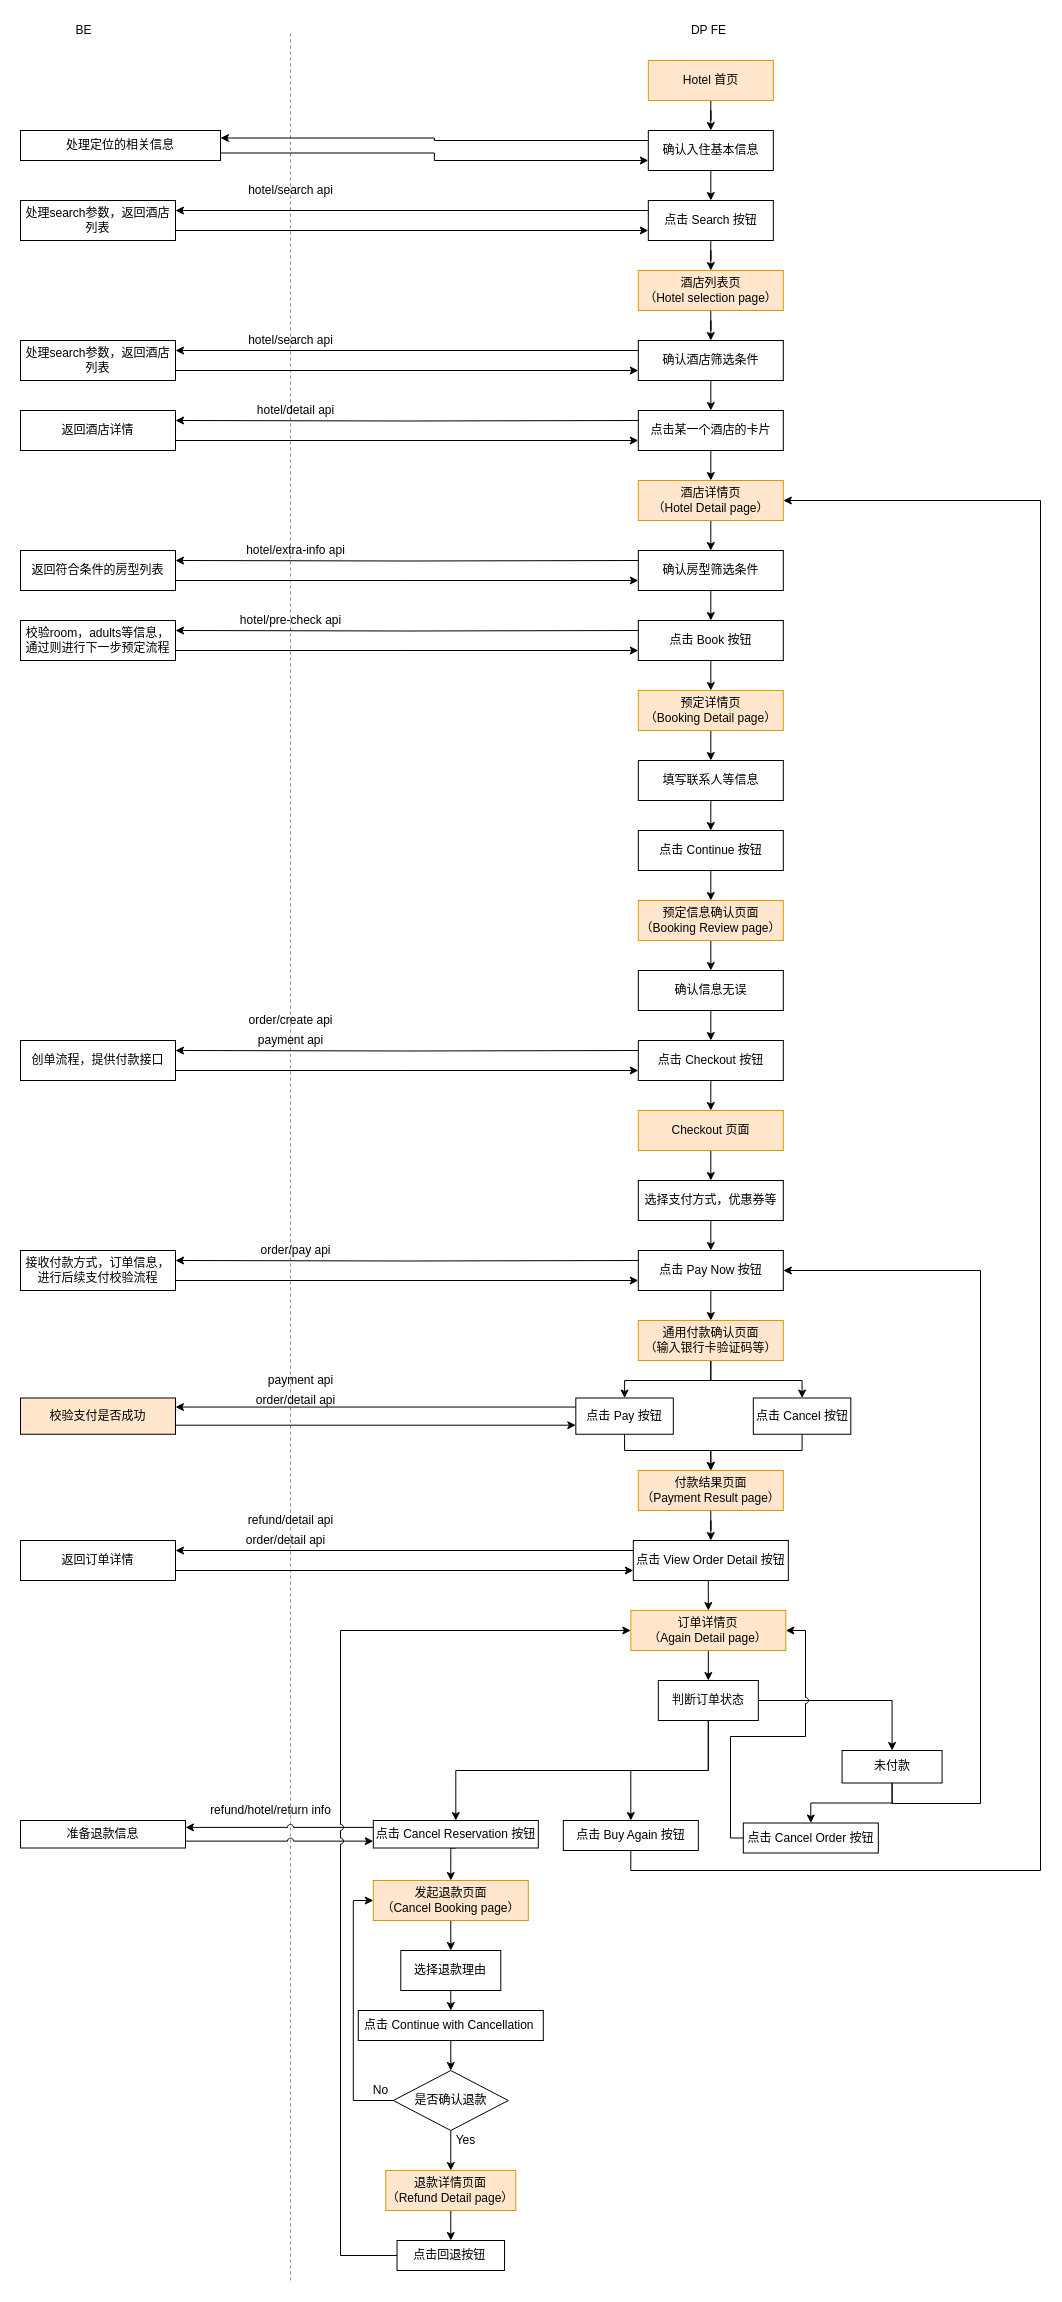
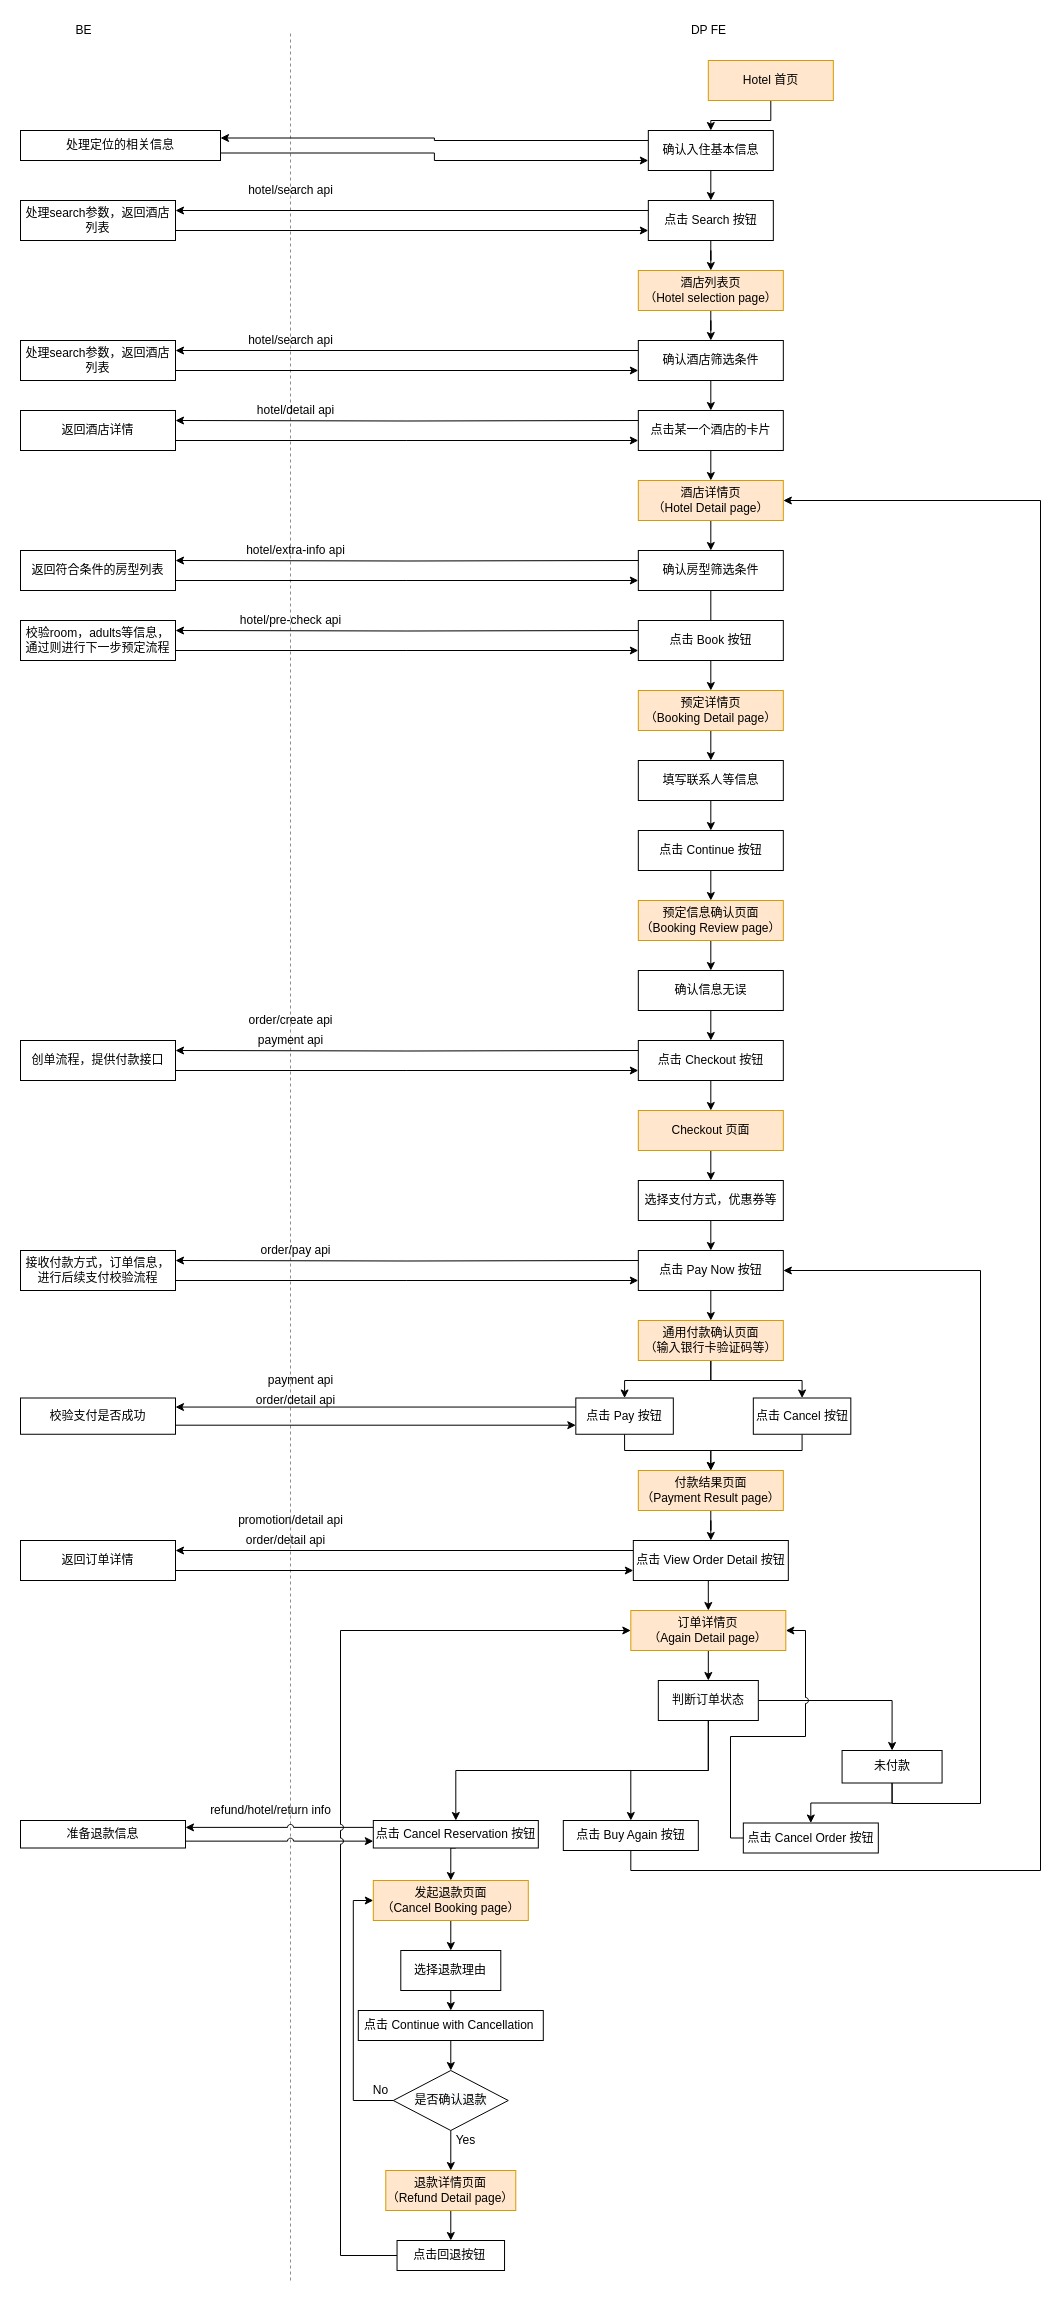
(711, 81) -> (771, 81)
(711, 612) -> (711, 615)
(98, 1416) -> (98, 1416)
(291, 1521) -> (291, 1521)
